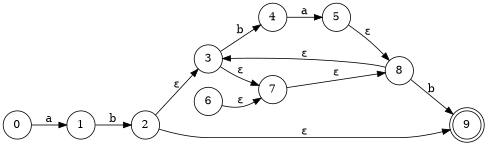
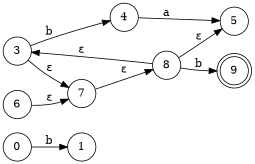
(367, 39) -> (197, 45)
(49, 119) -> (50, 141)
(145, 125) -> none
